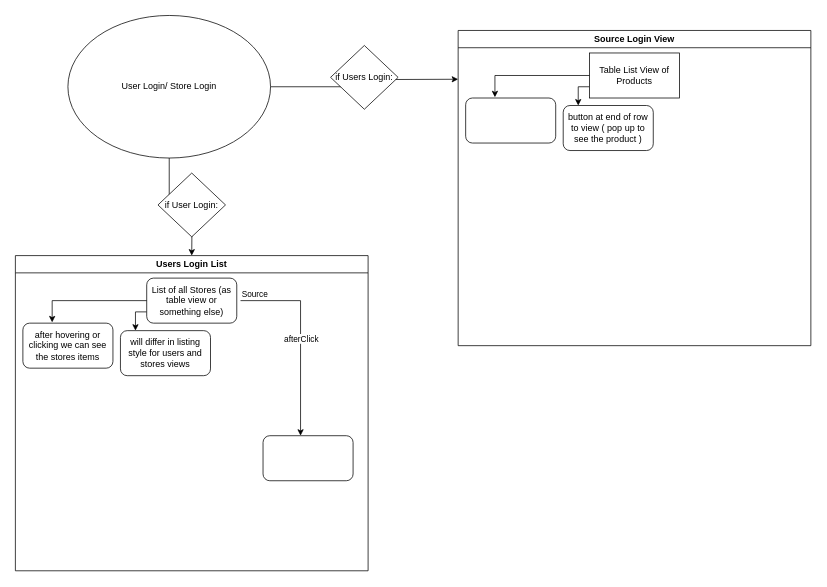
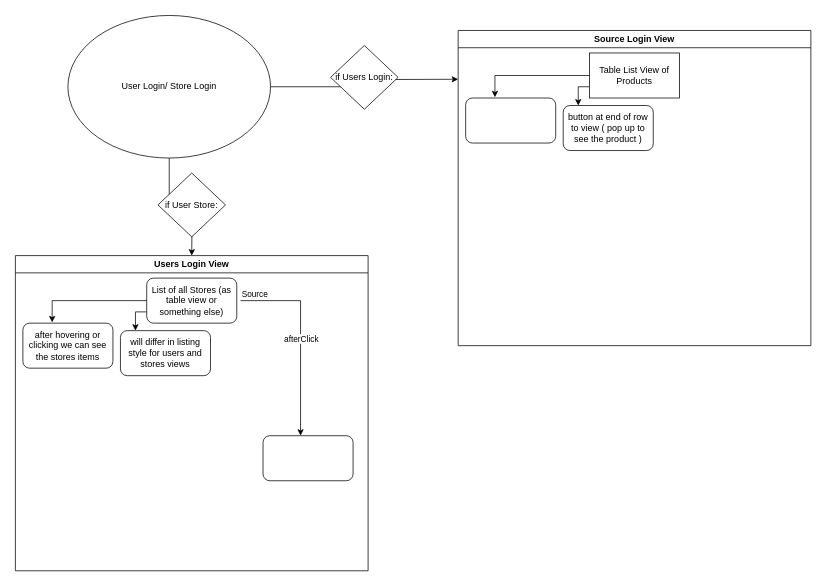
(192, 205) -> (192, 205)
(192, 264) -> (192, 264)
